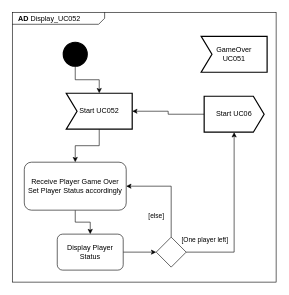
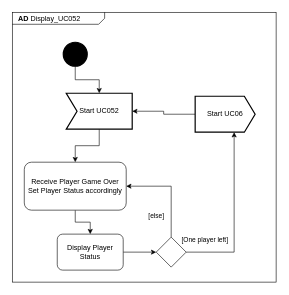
(234, 54) -> none
(234, 114) -> (225, 114)
